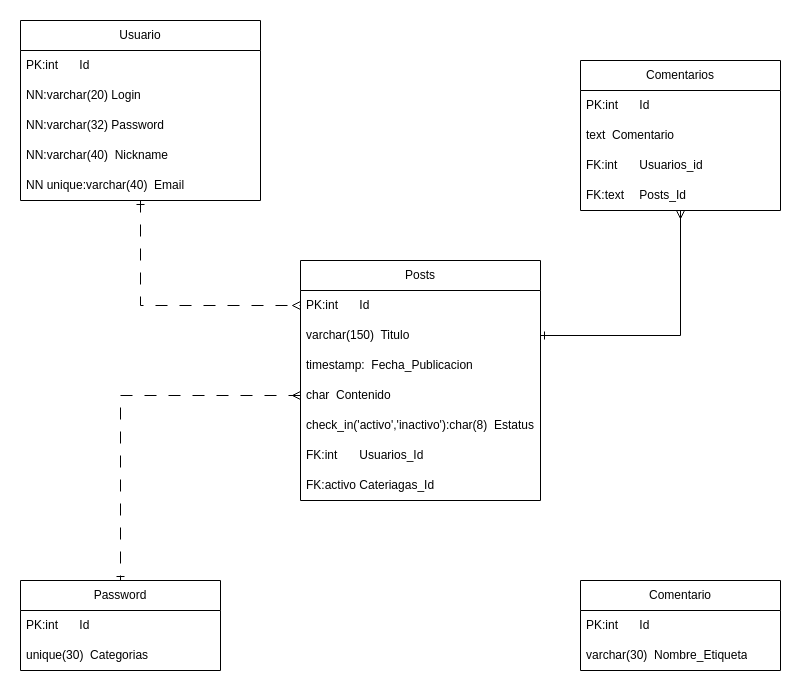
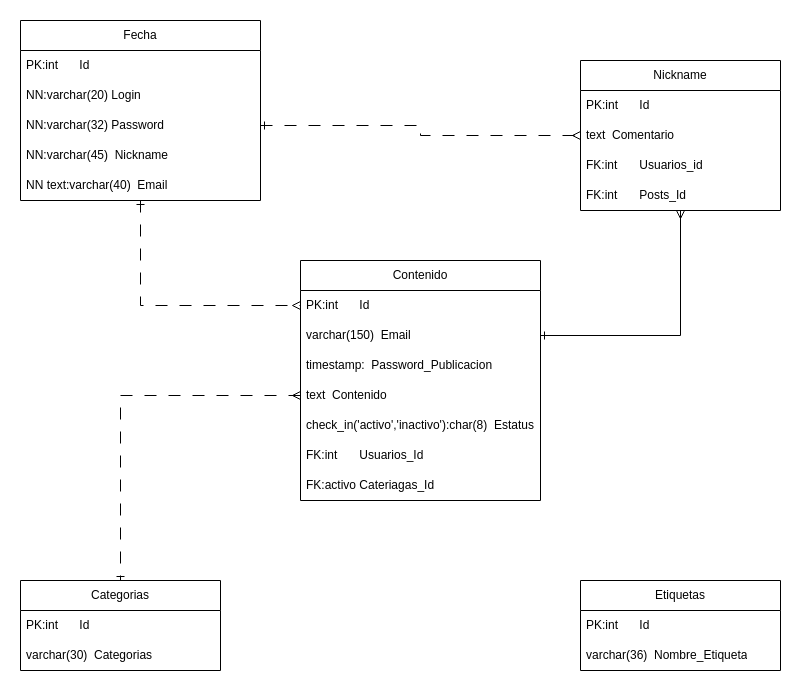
(141, 36) -> (141, 36)
(681, 76) -> (681, 76)
none -> (570, 136)
(102, 156) -> (102, 156)
(111, 186) -> (106, 186)
(639, 196) -> (634, 196)
(421, 276) -> (421, 276)
(369, 336) -> (366, 336)
(395, 366) -> (405, 366)
(354, 396) -> (354, 396)
(121, 596) -> (121, 596)
(681, 596) -> (681, 596)
(96, 656) -> (101, 656)
(677, 656) -> (677, 656)
